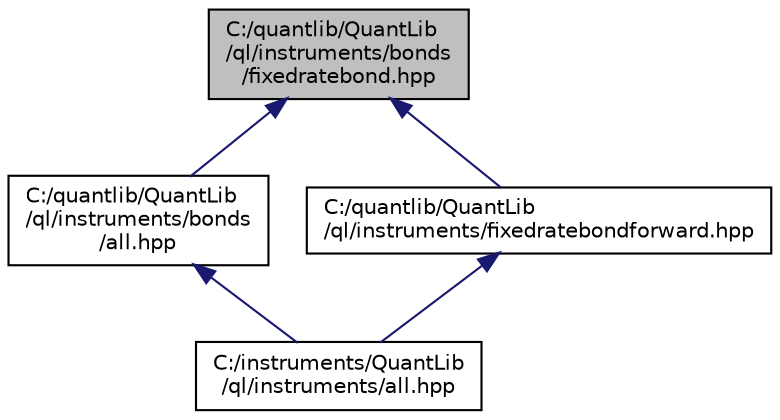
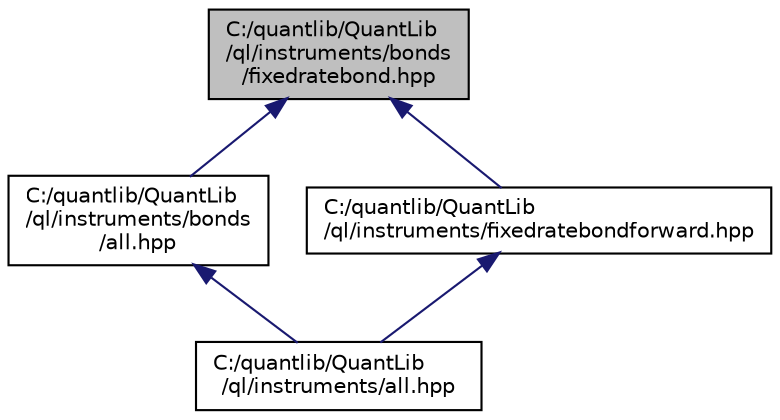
(339, 376) -> (339, 376)
